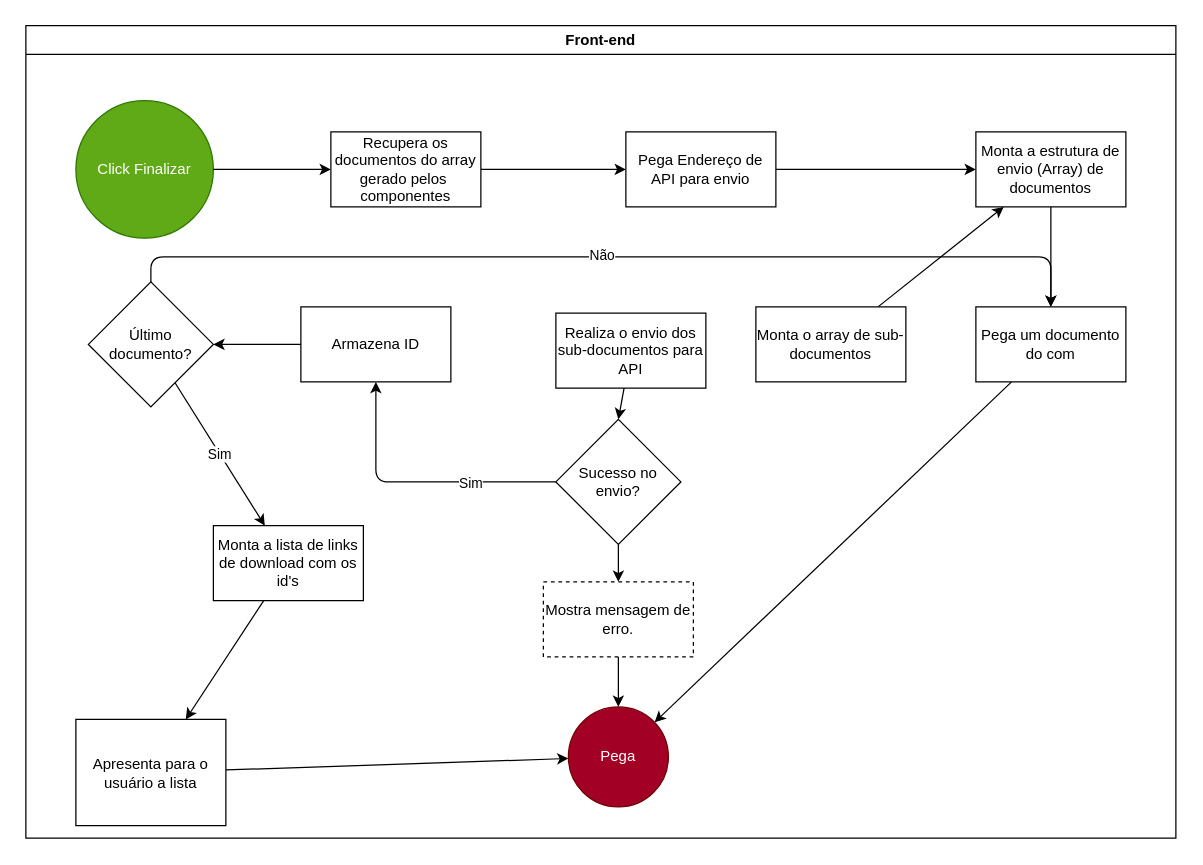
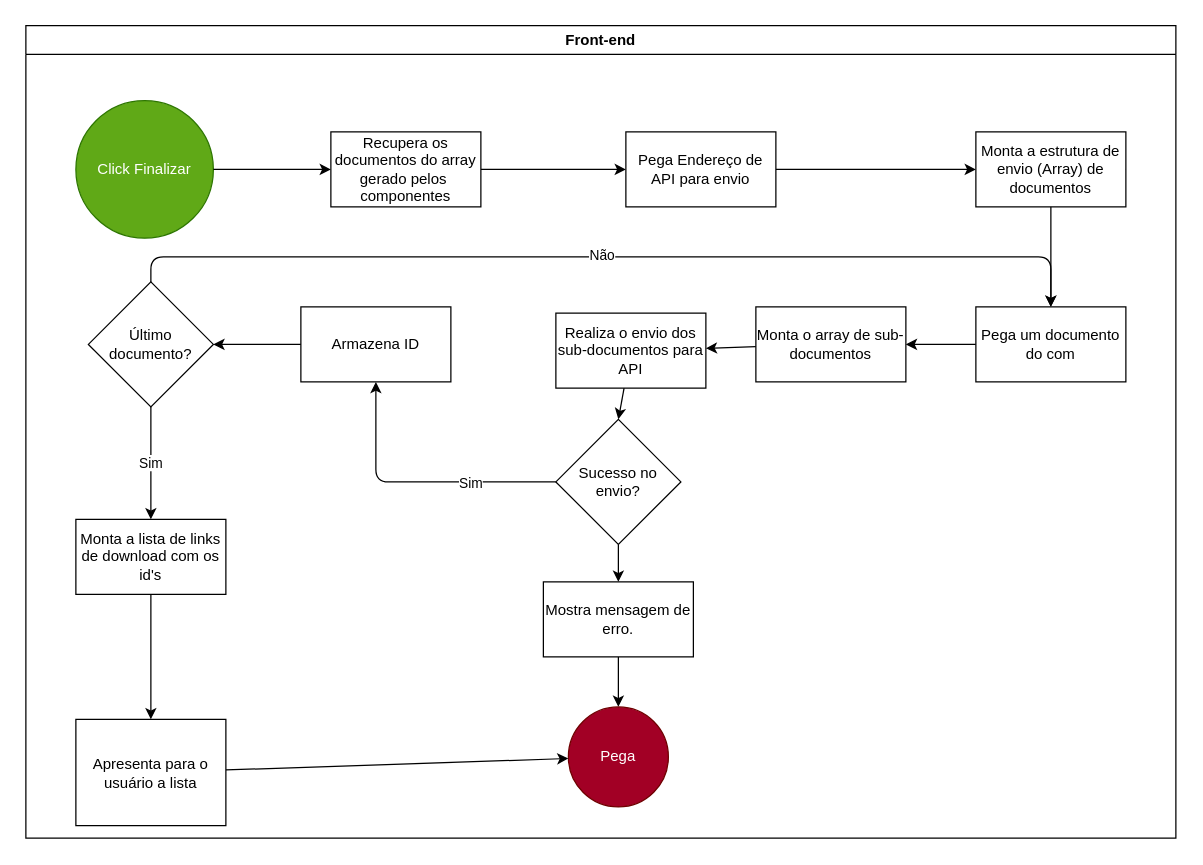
(938, 259) -> (735, 347)
(836, 549) -> (945, 344)
(288, 563) -> (151, 557)
(618, 619) -> (618, 619)
